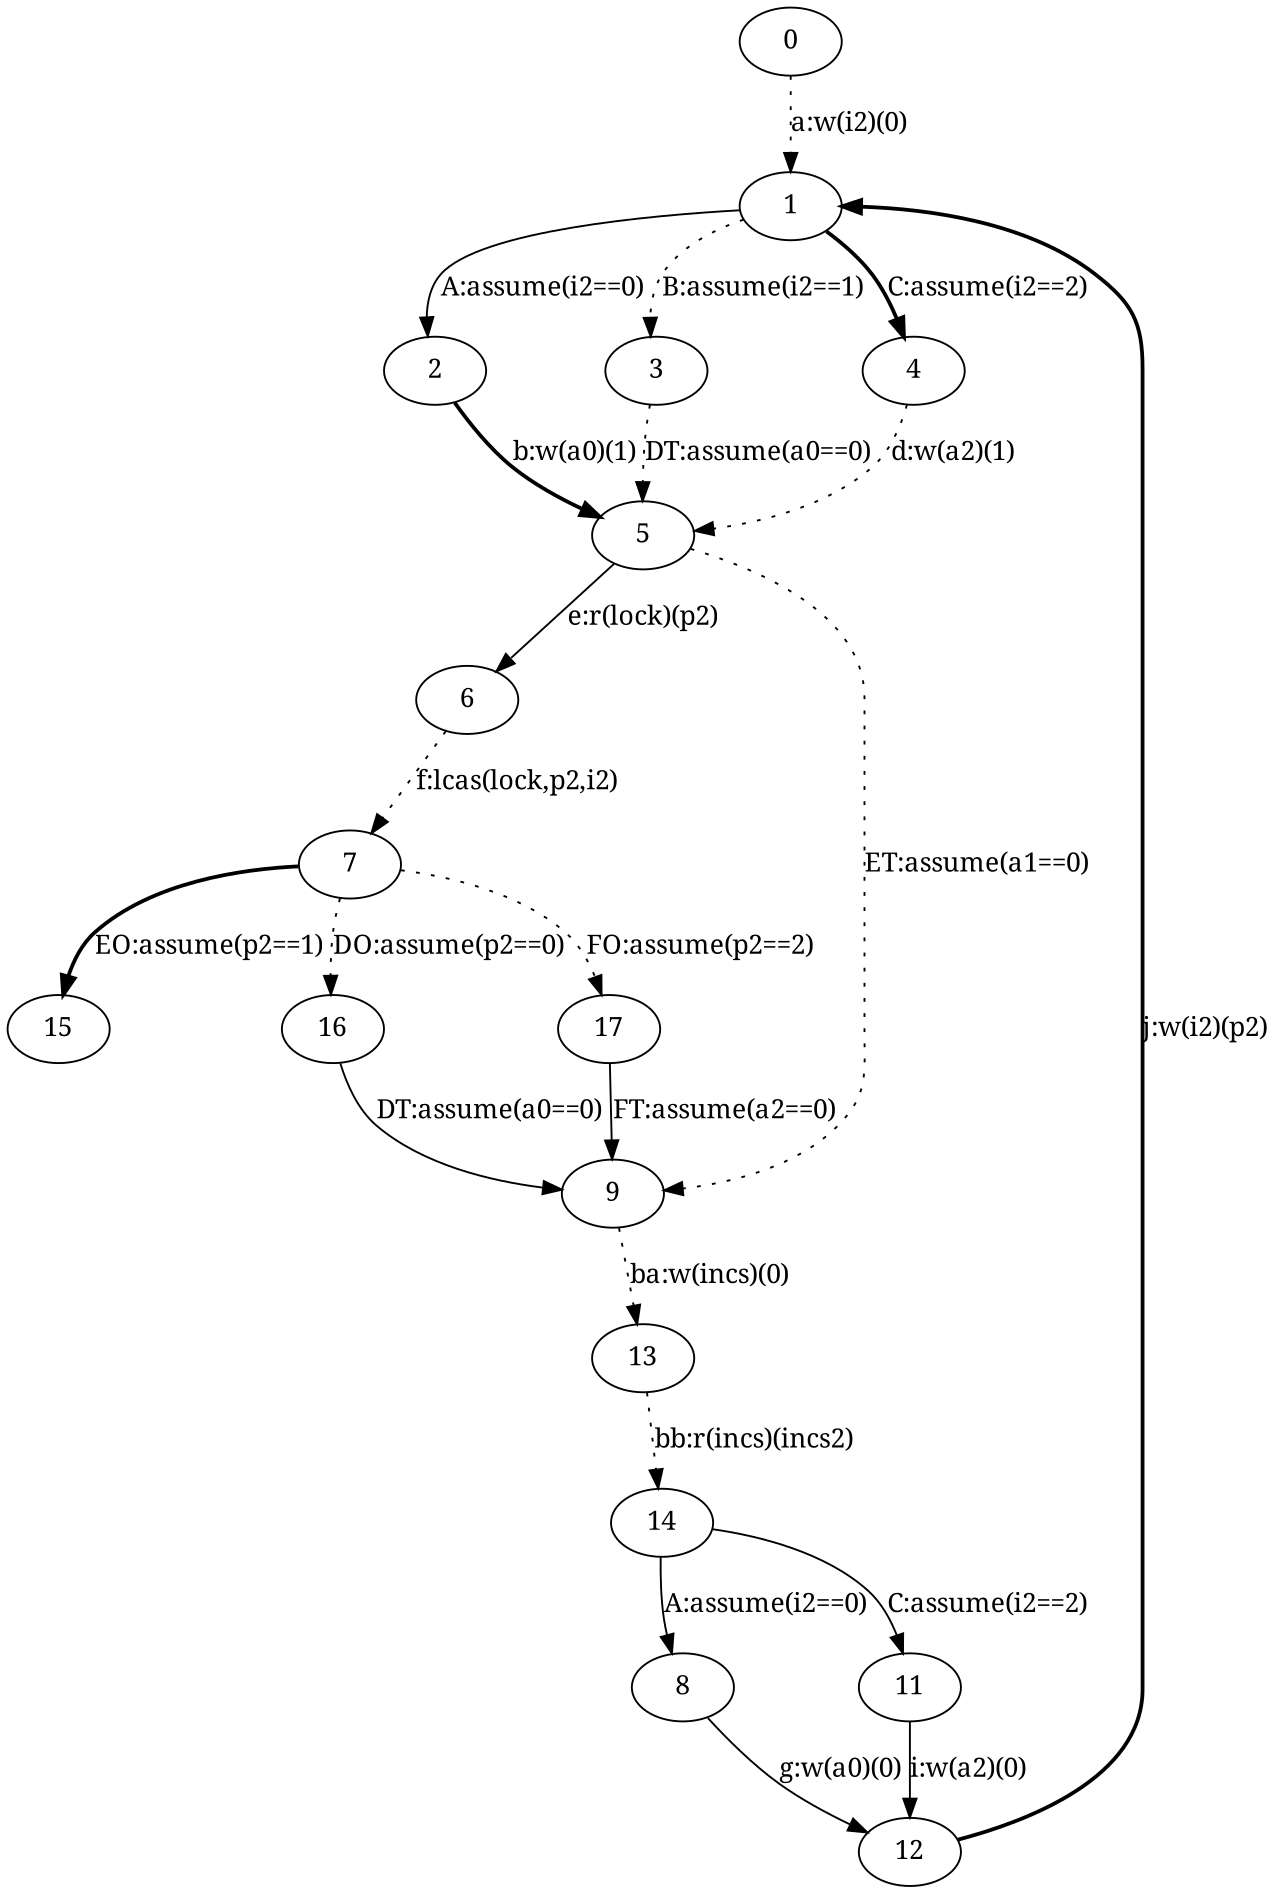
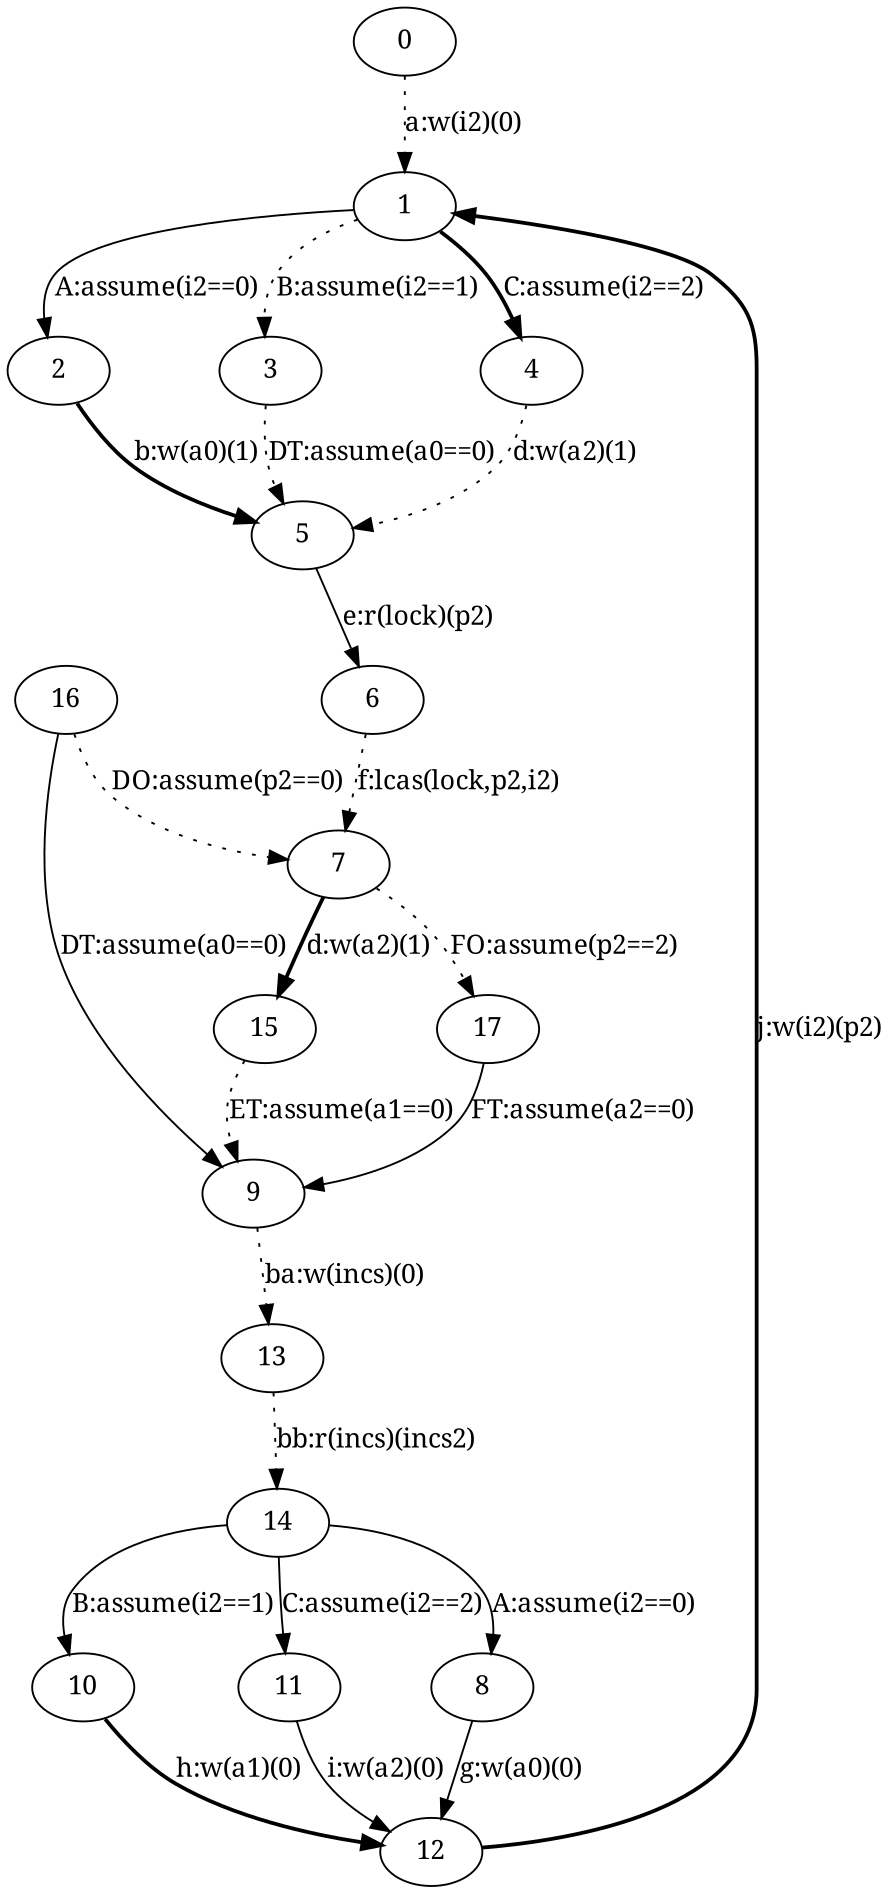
(864, 879) -> (228, 1100)
(332, 936) -> (152, 823)
(209, 947) -> (369, 947)
none -> (83, 1687)
